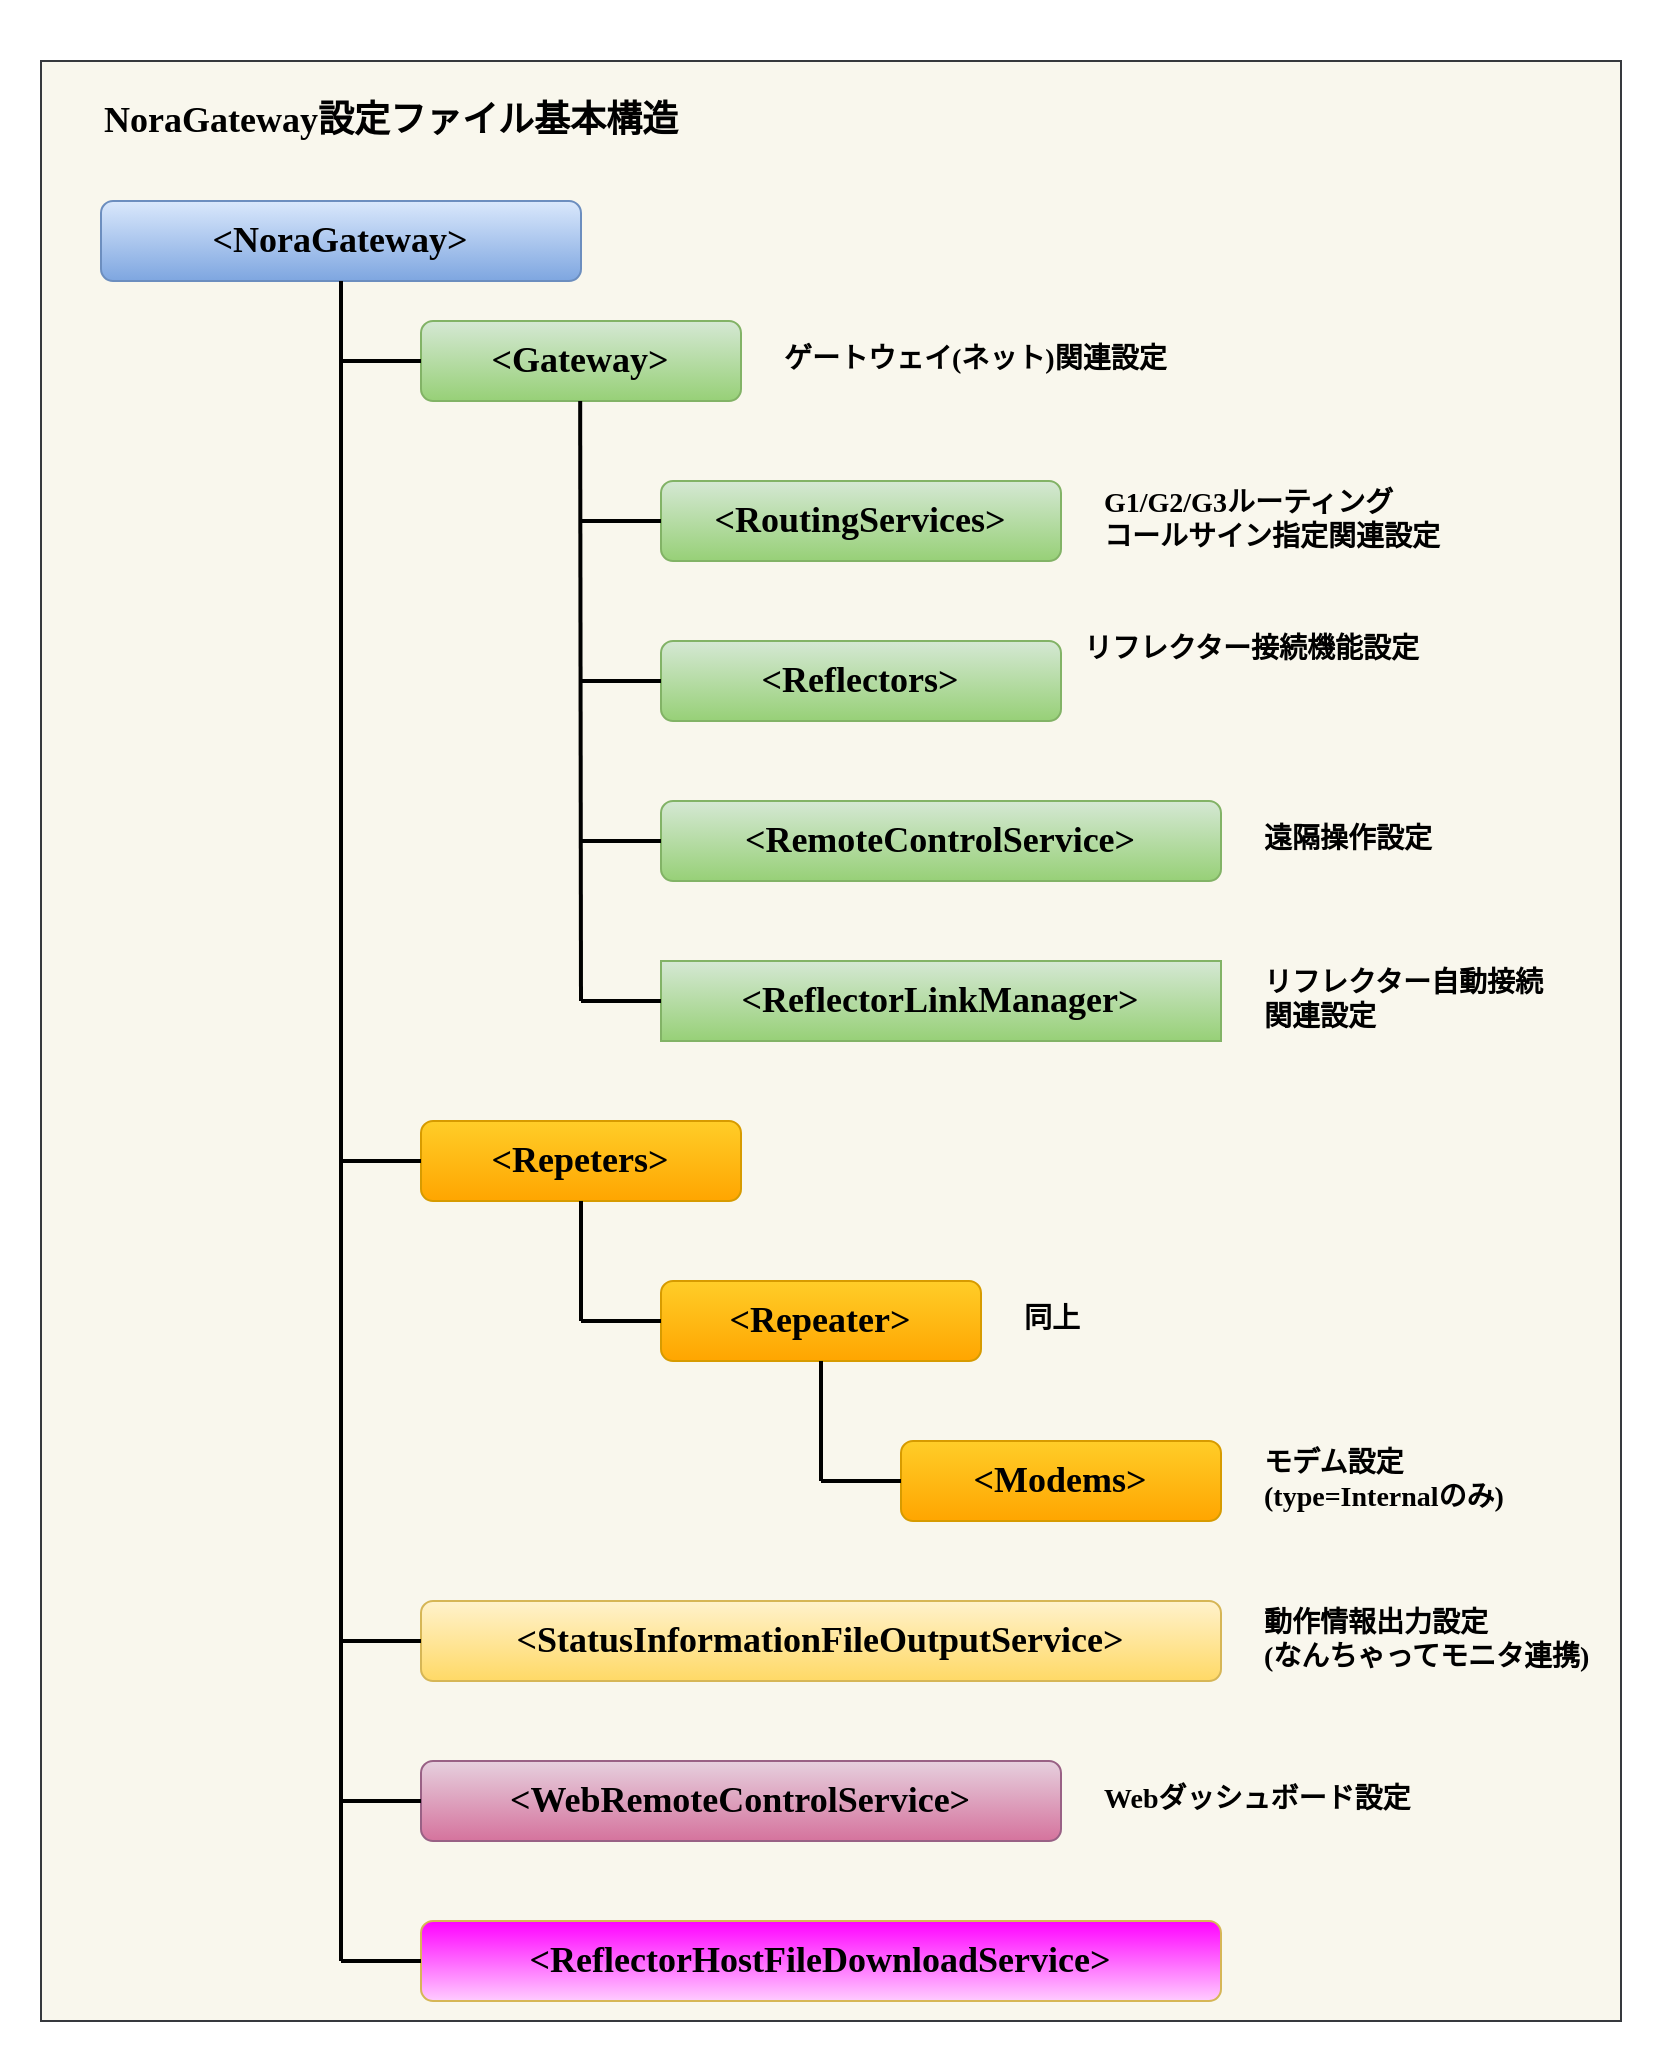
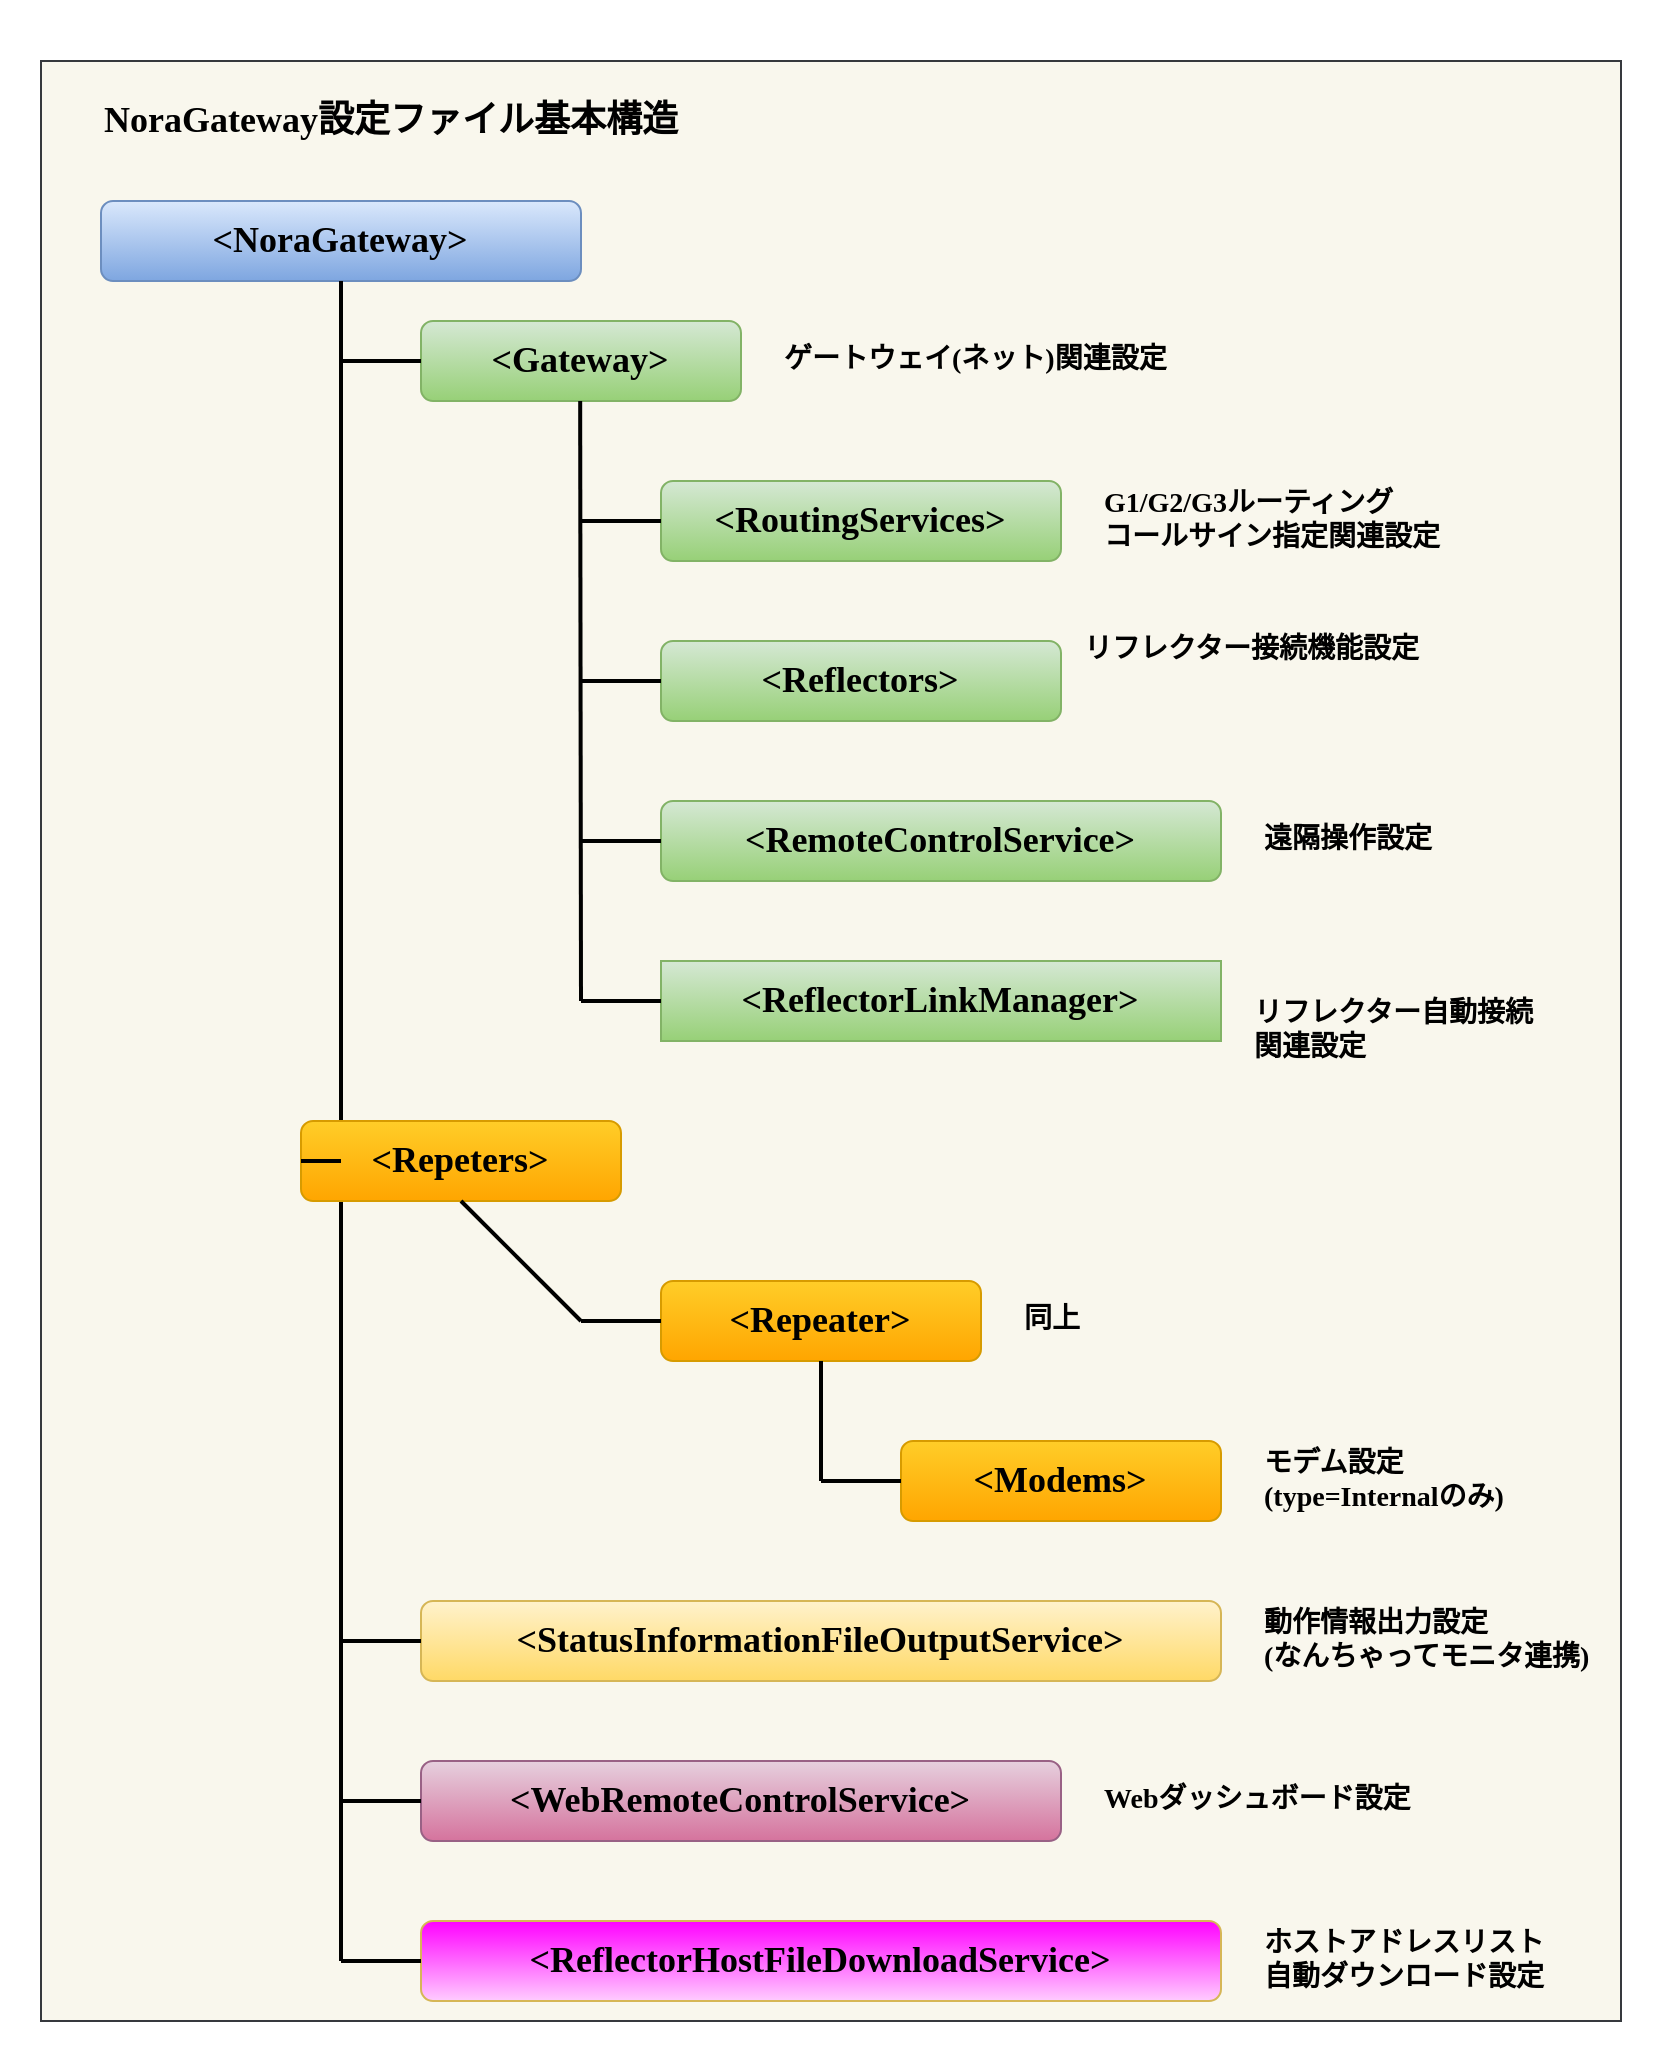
(1441, 1001) -> (1431, 1031)
(581, 1161) -> (461, 1161)
none -> (1441, 1961)
